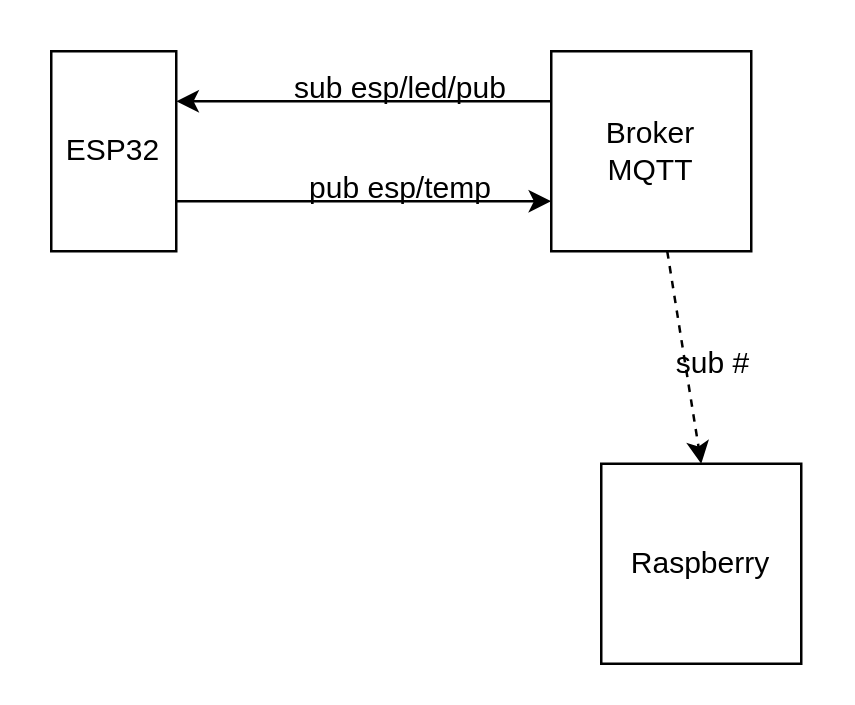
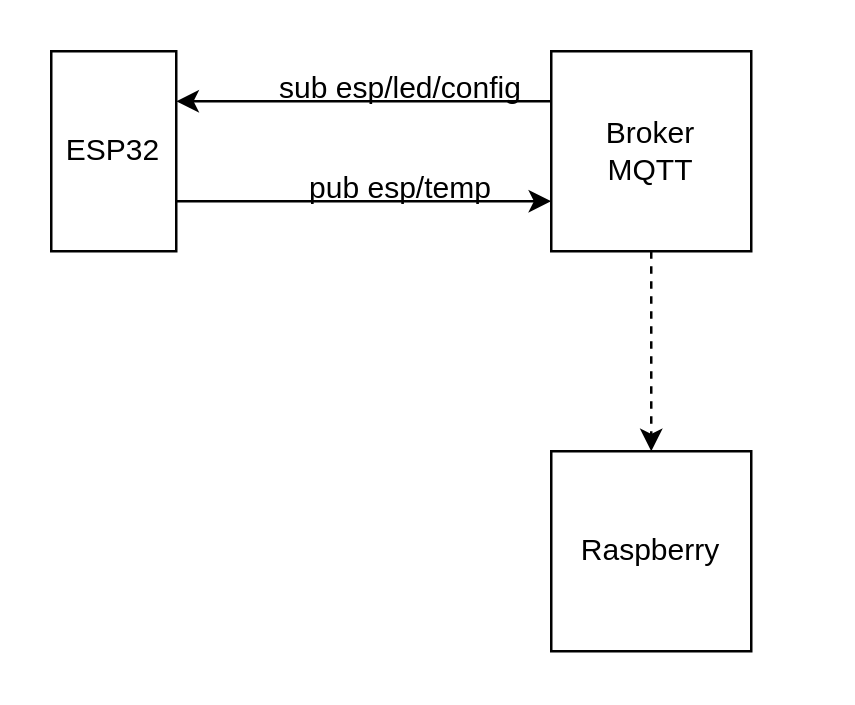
(401, 89) -> (401, 89)
(714, 364) -> none
(701, 564) -> (651, 551)
